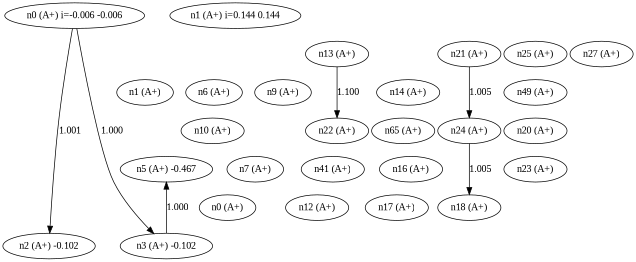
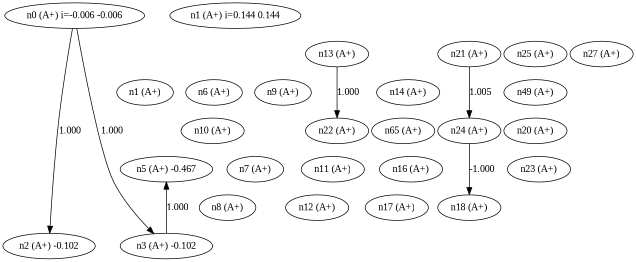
(348, 92) -> (348, 92)
(70, 131) -> (70, 131)
(333, 169) -> (333, 169)
(480, 169) -> (482, 169)
(228, 208) -> (228, 208)
